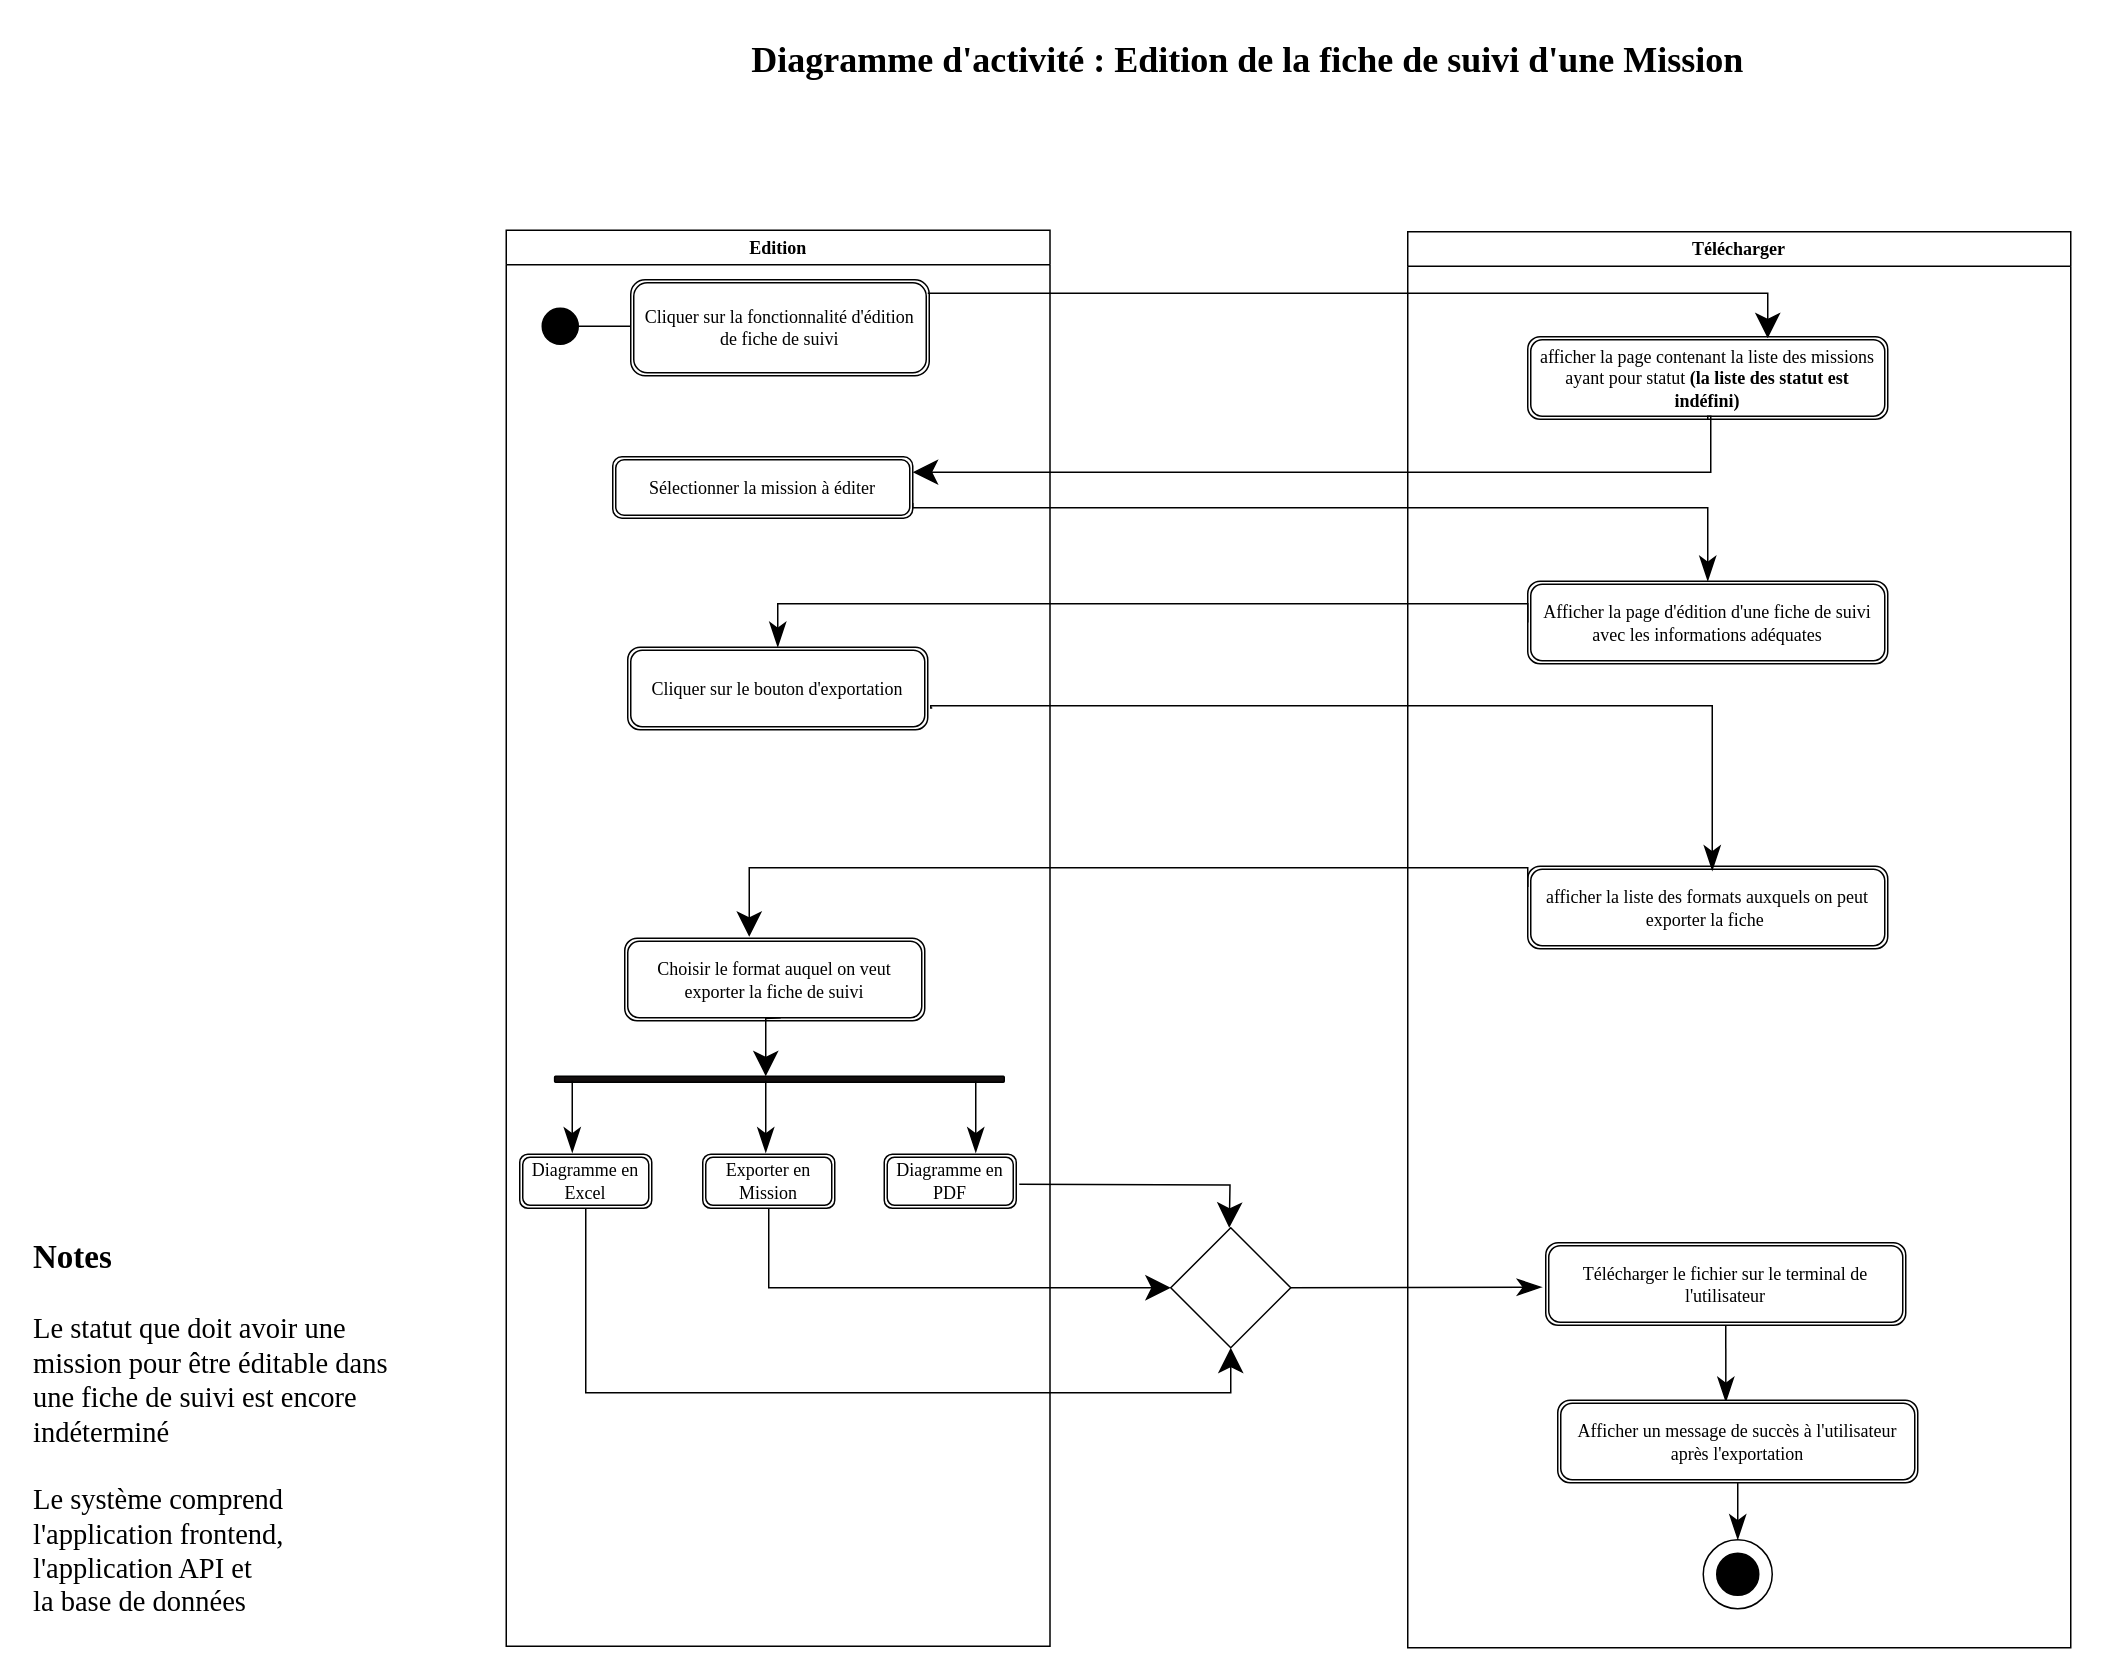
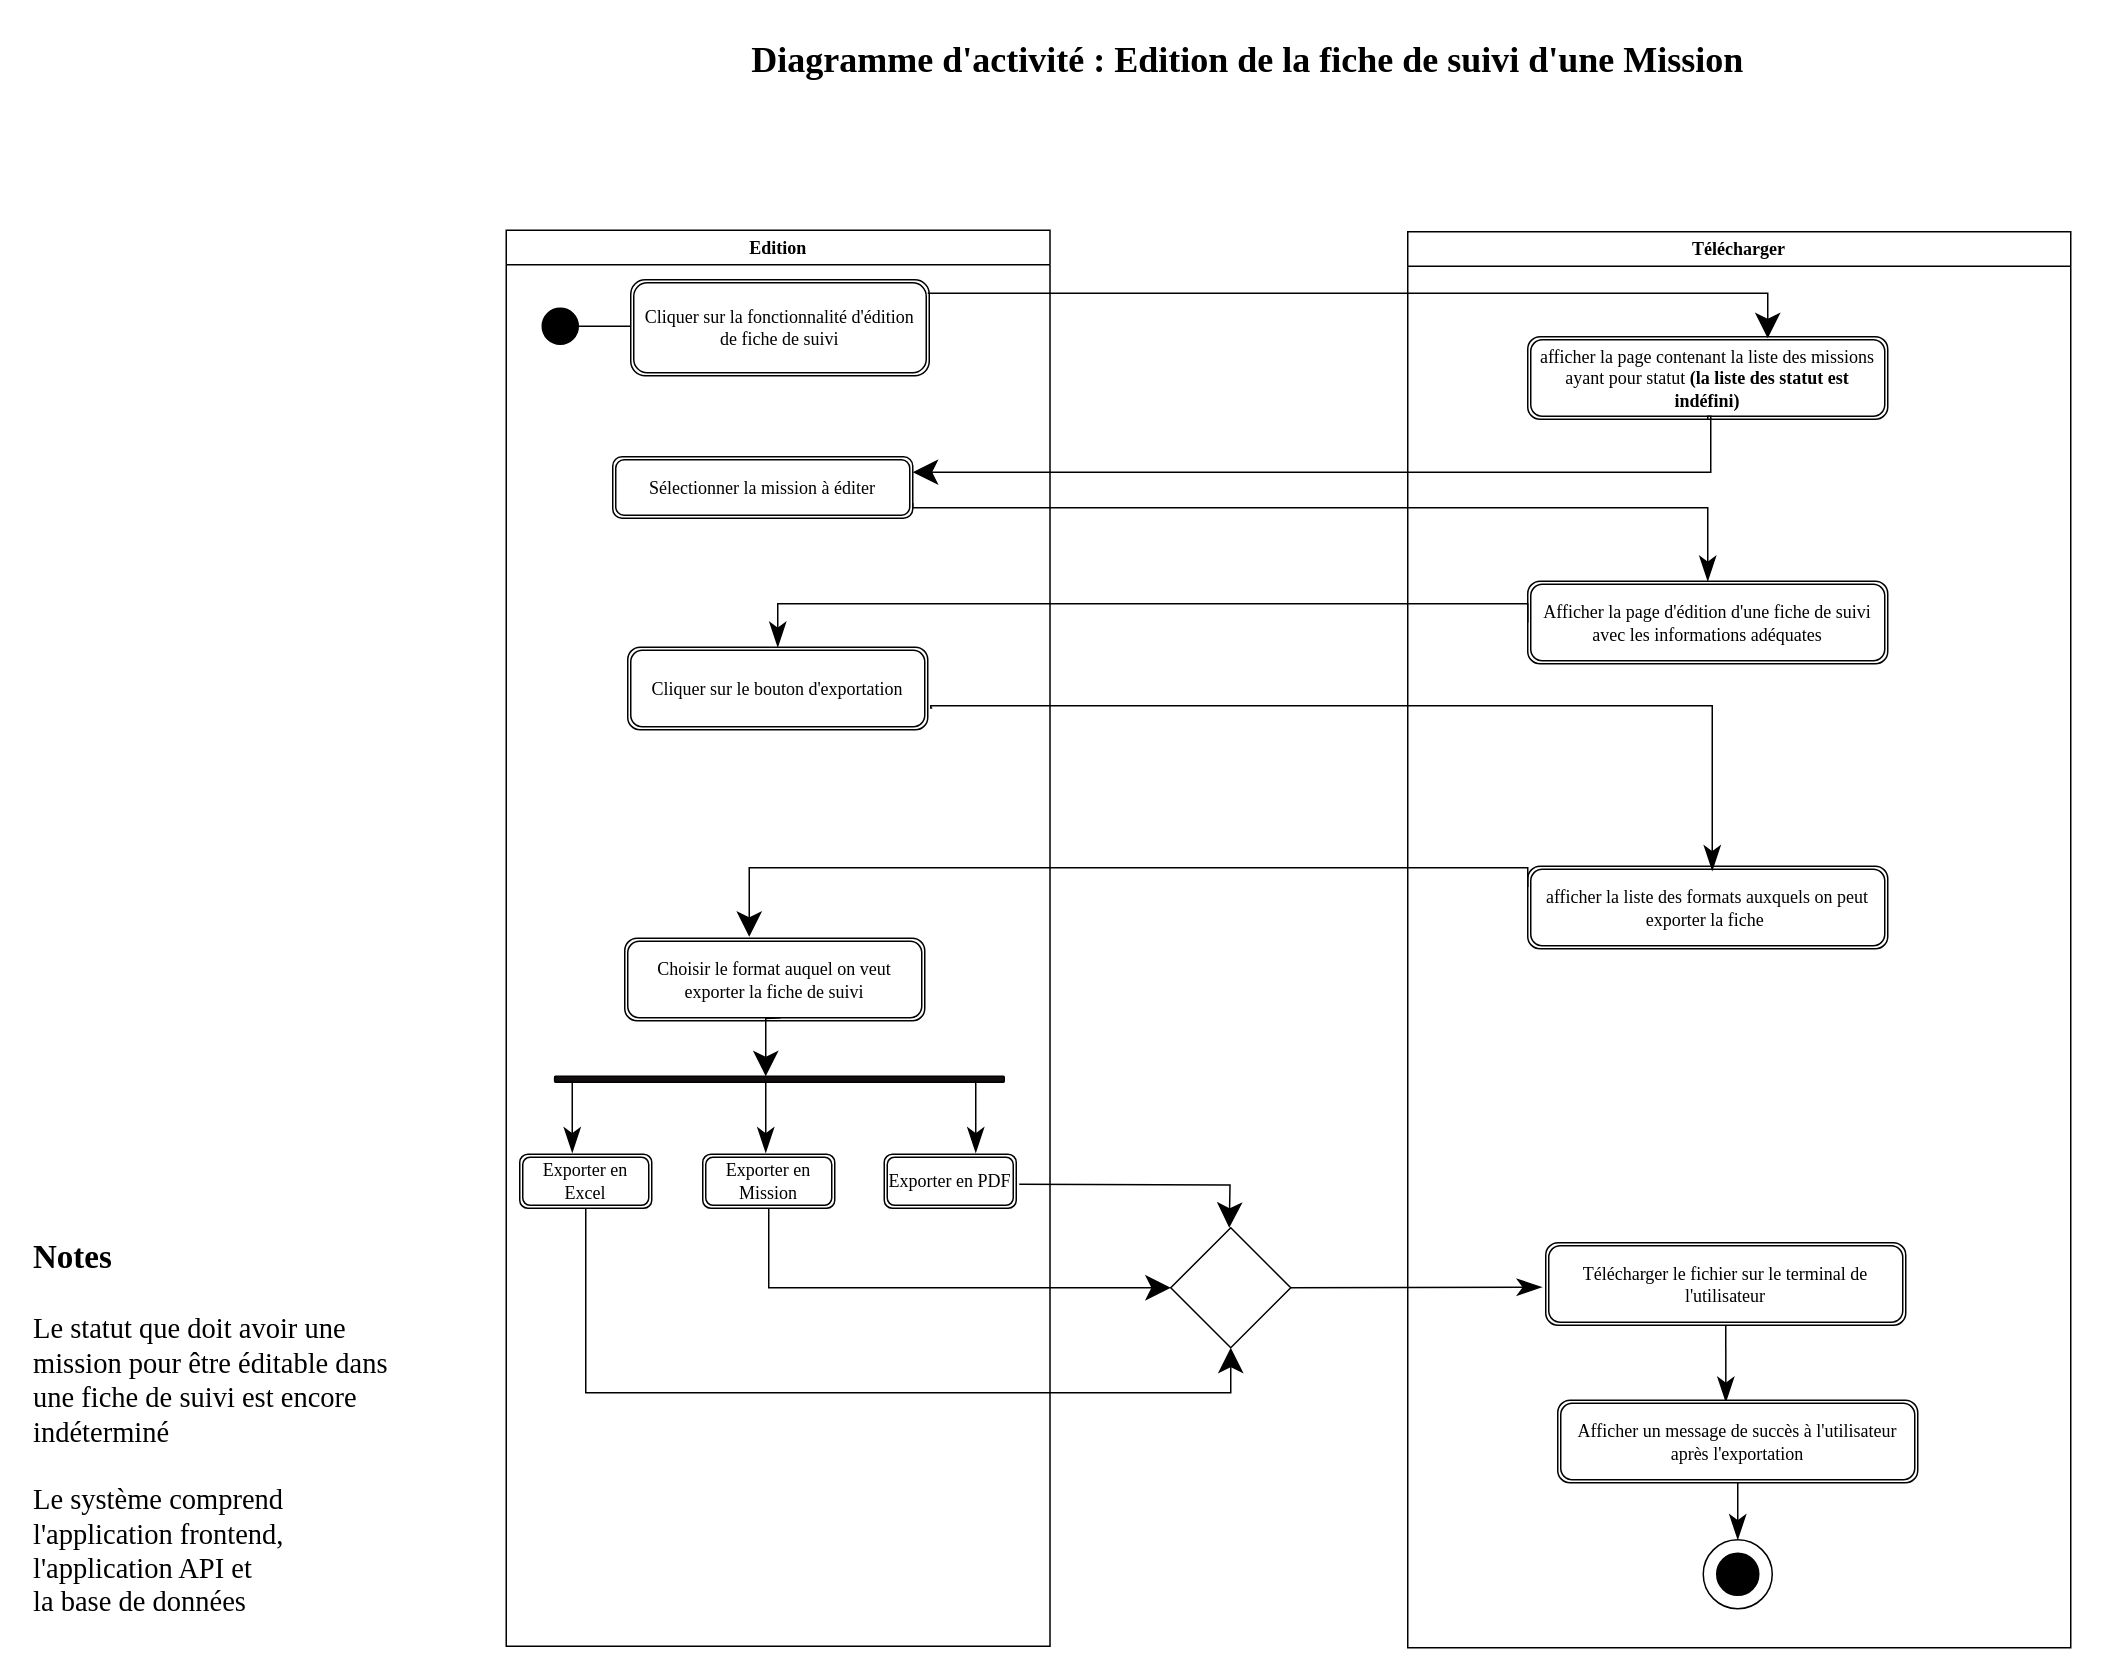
(586, 1181) -> (586, 1181)
(950, 1181) -> (950, 1181)
